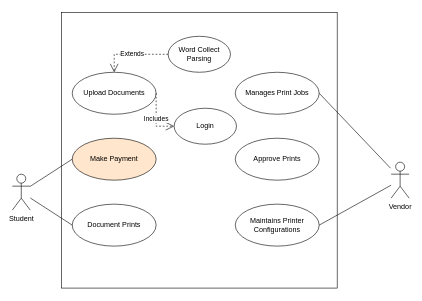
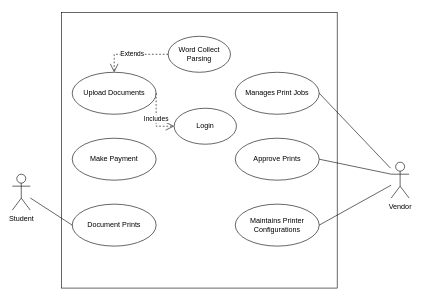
(114, 159) -> (114, 159)
none -> (355, 167)
(51, 173) -> none
